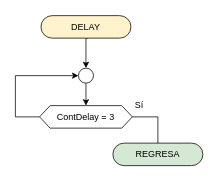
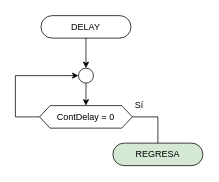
(86, 27) -> (86, 27)
(86, 117) -> (86, 117)
